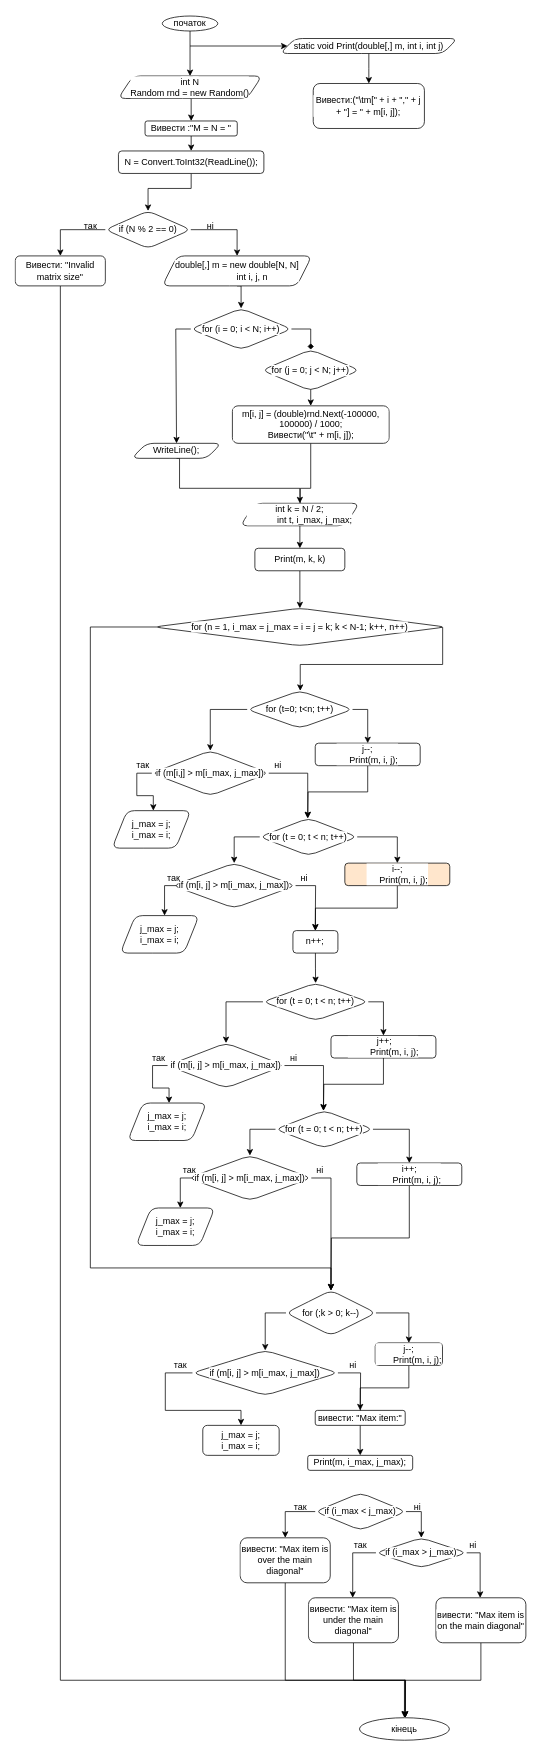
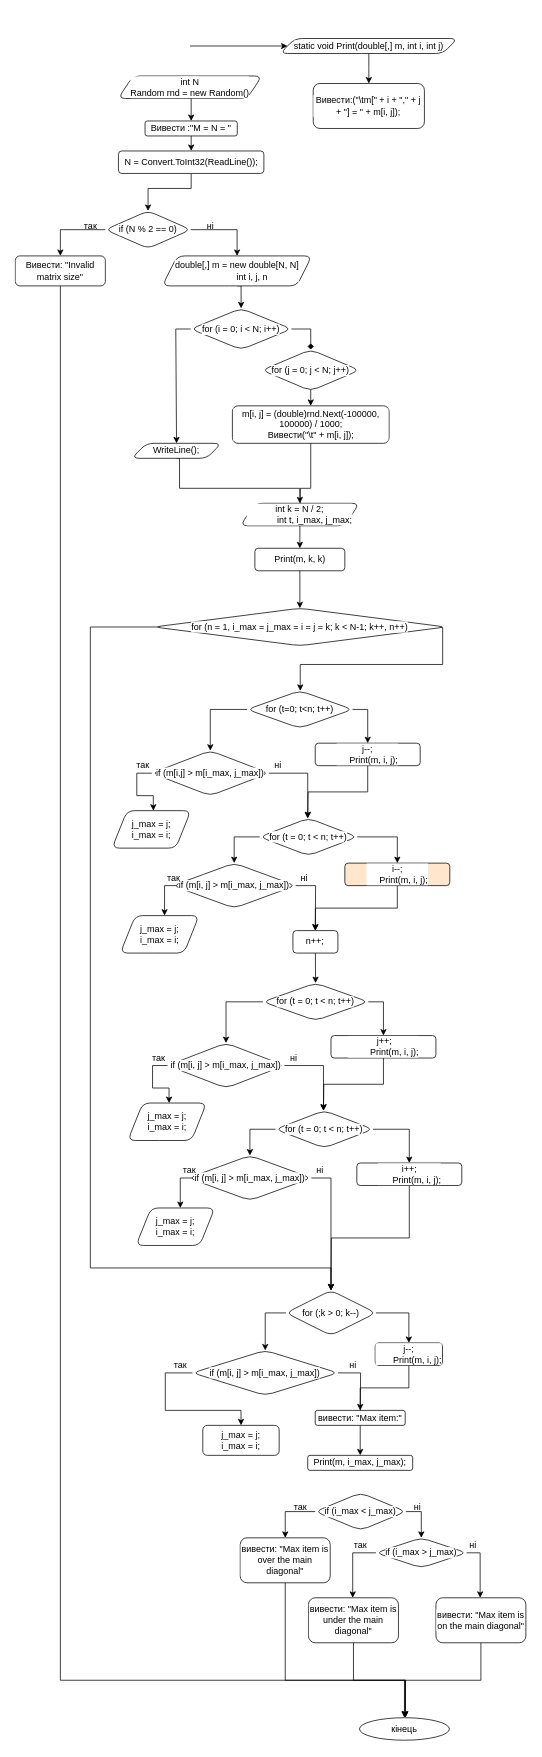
(190, 23) -> none
(190, 31) -> none
